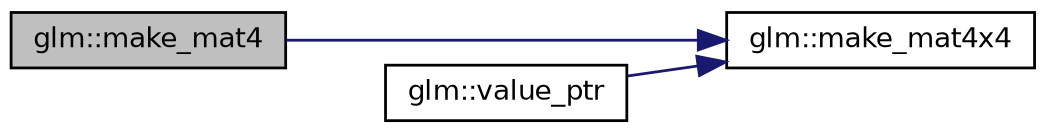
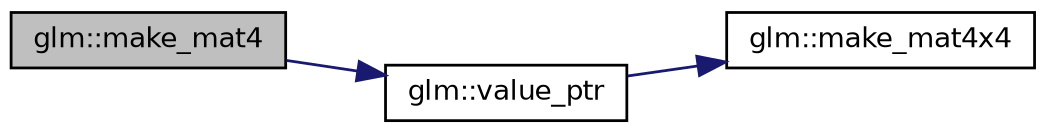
(492, 40) -> (322, 66)
